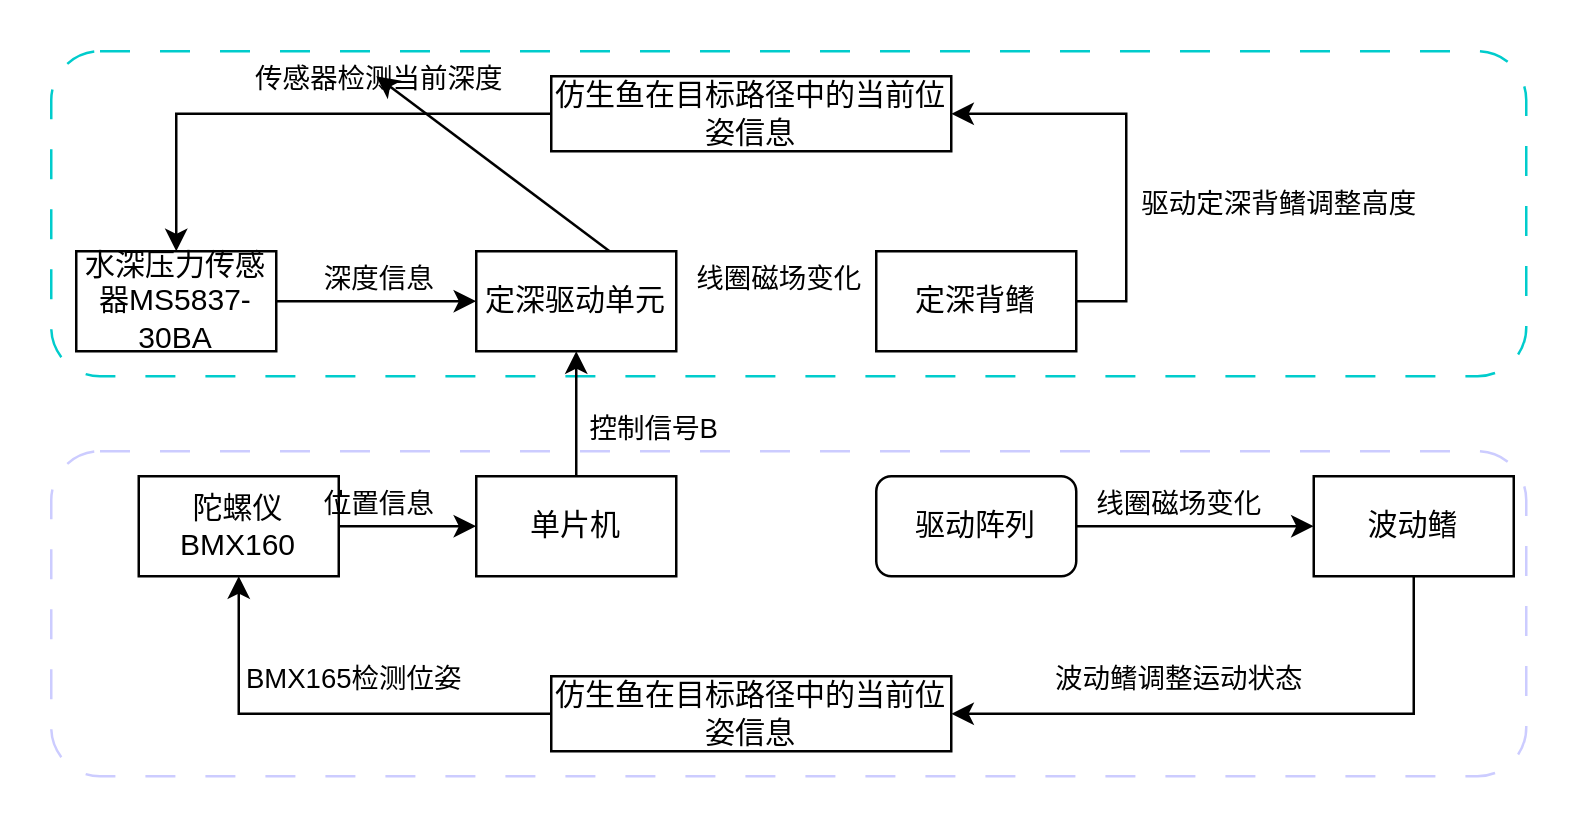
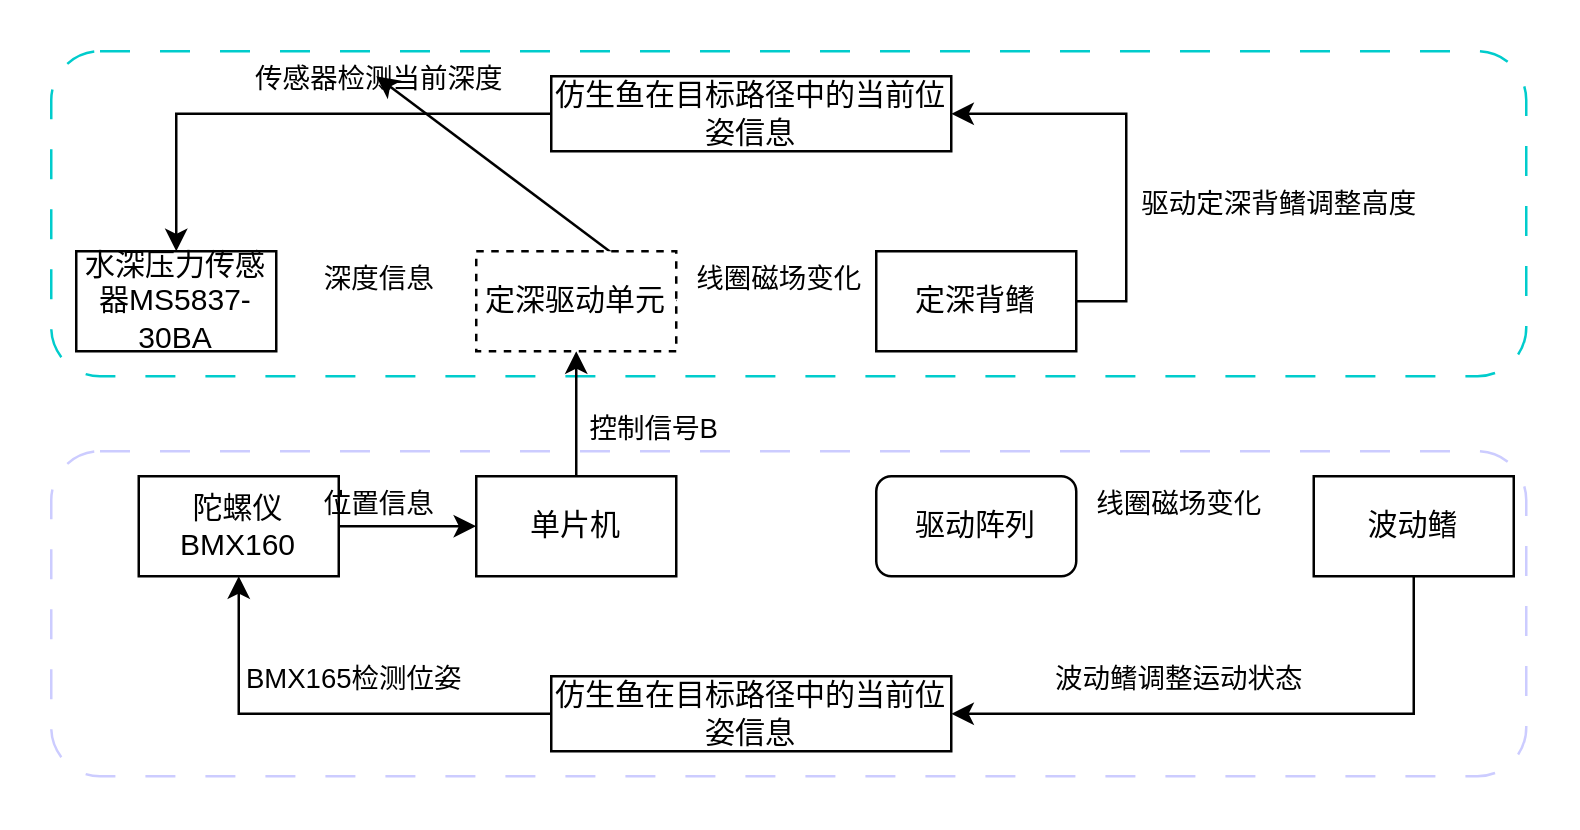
(368, 301) -> none
(576, 301) -> (576, 301)
(1187, 526) -> none
